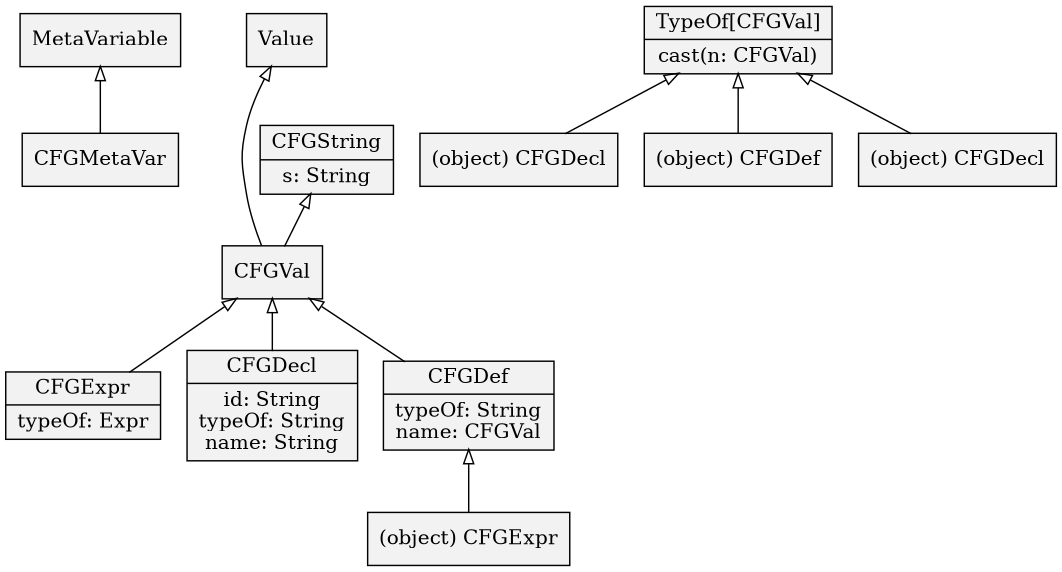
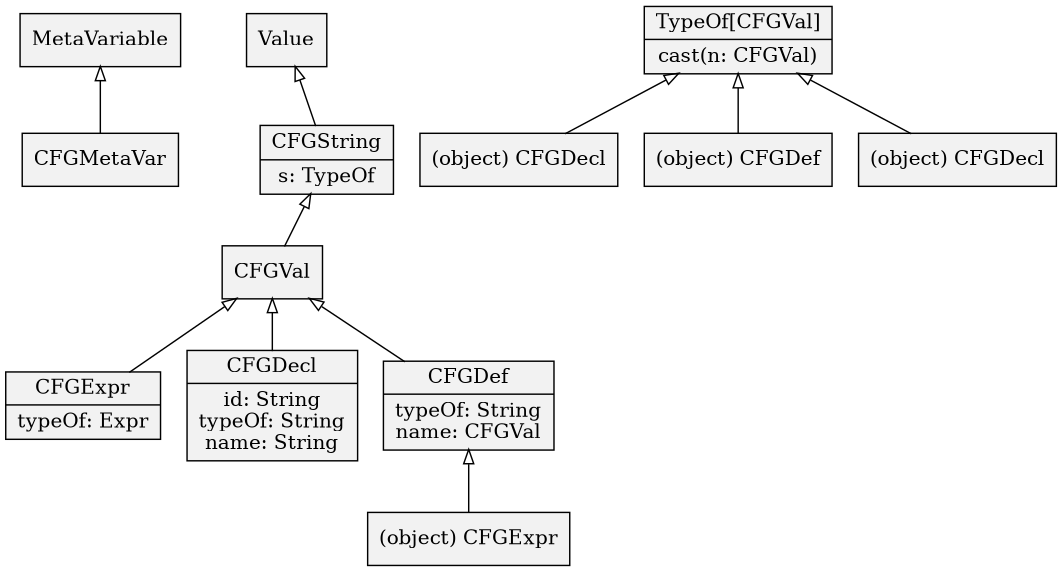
(242, 162) -> (308, 103)
(327, 176) -> (327, 176)
